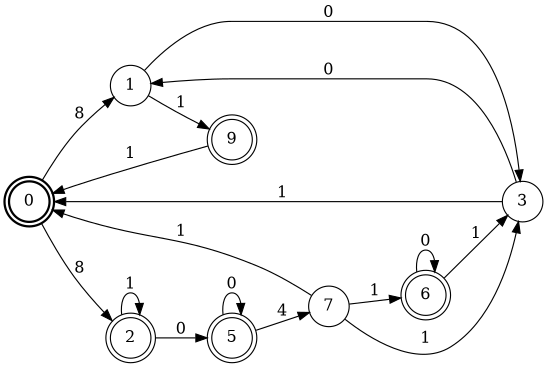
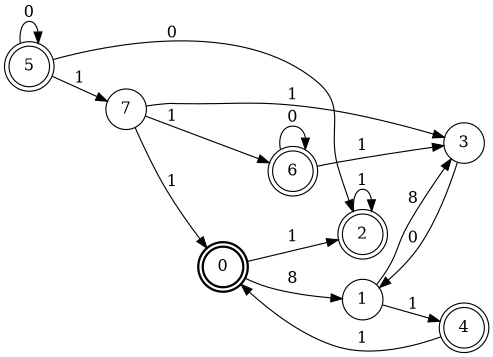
(329, 13) -> (413, 199)
(232, 140) -> (464, 328)
(284, 202) -> none
(80, 269) -> (293, 237)
(283, 311) -> (80, 78)
(176, 338) -> (251, 49)
